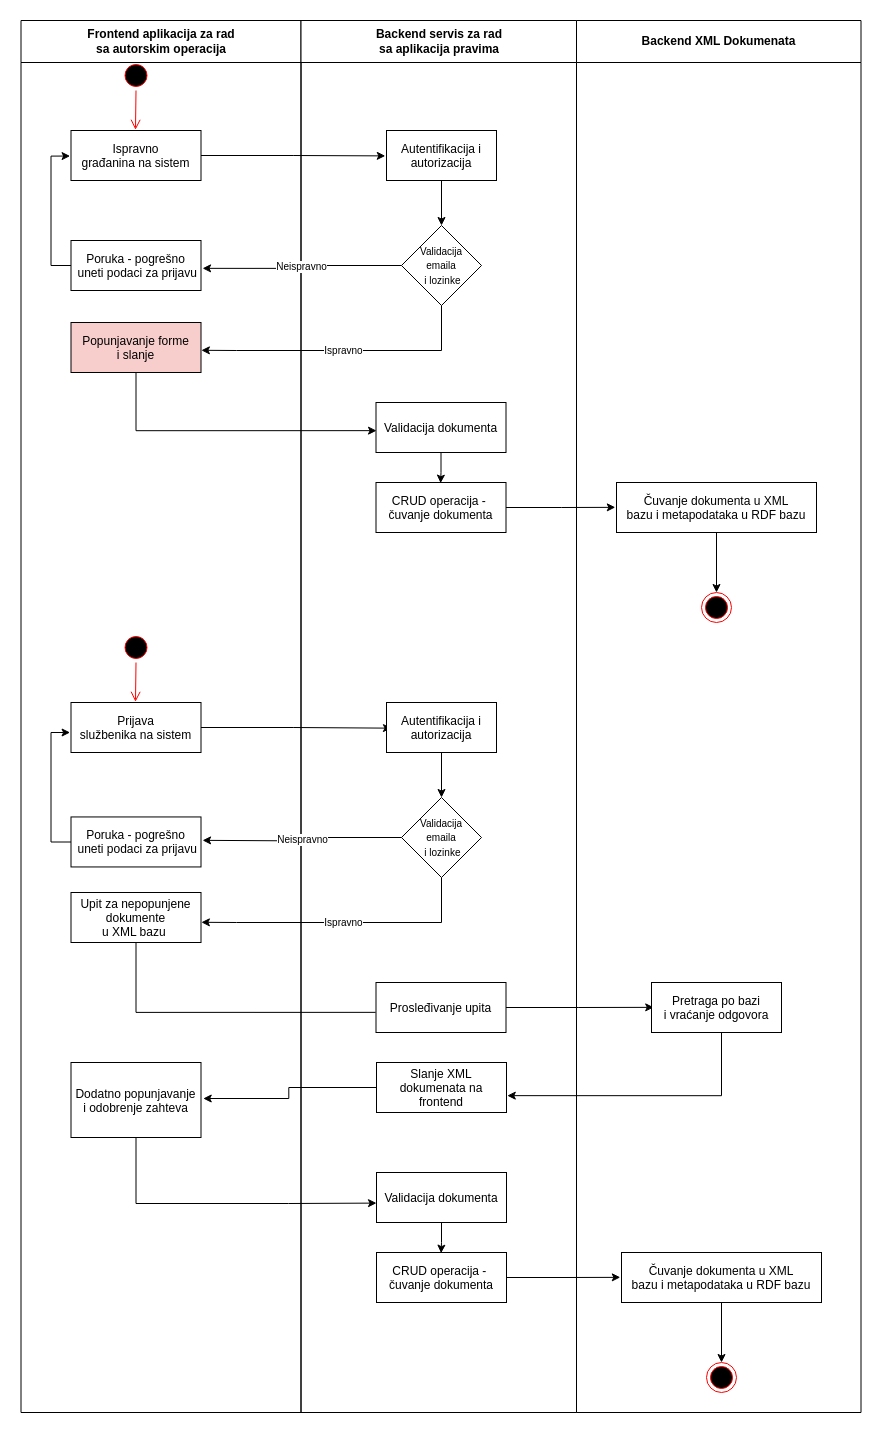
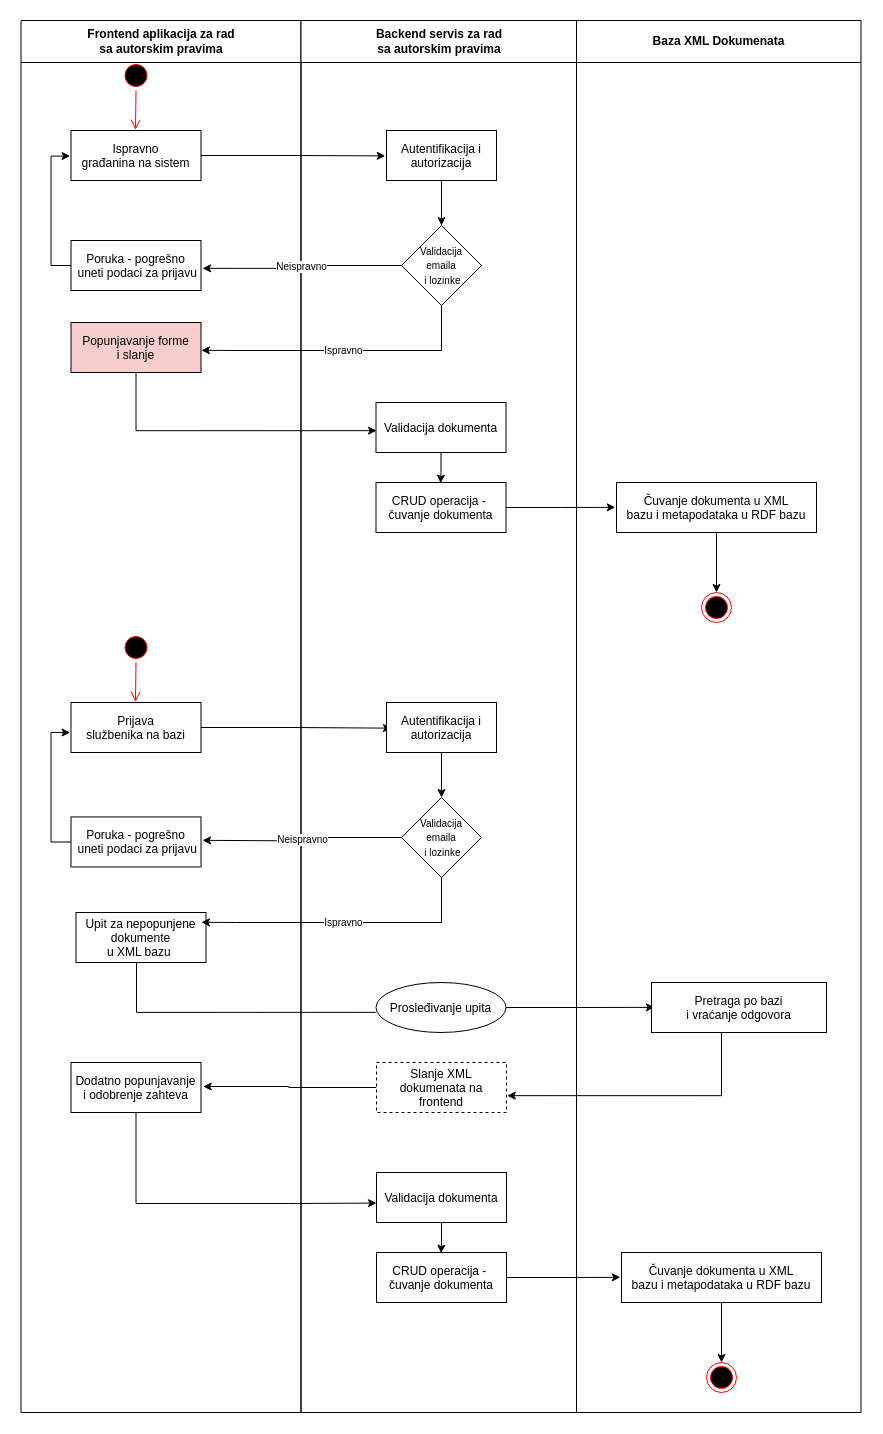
(162, 42) -> (162, 42)
(440, 42) -> (440, 42)
(719, 42) -> (719, 42)
(136, 721) -> (136, 721)
(136, 918) -> (141, 938)
(441, 1008) -> (441, 1008)
(717, 1008) -> (739, 1008)
(442, 1088) -> (442, 1088)
(136, 1100) -> (136, 1088)
